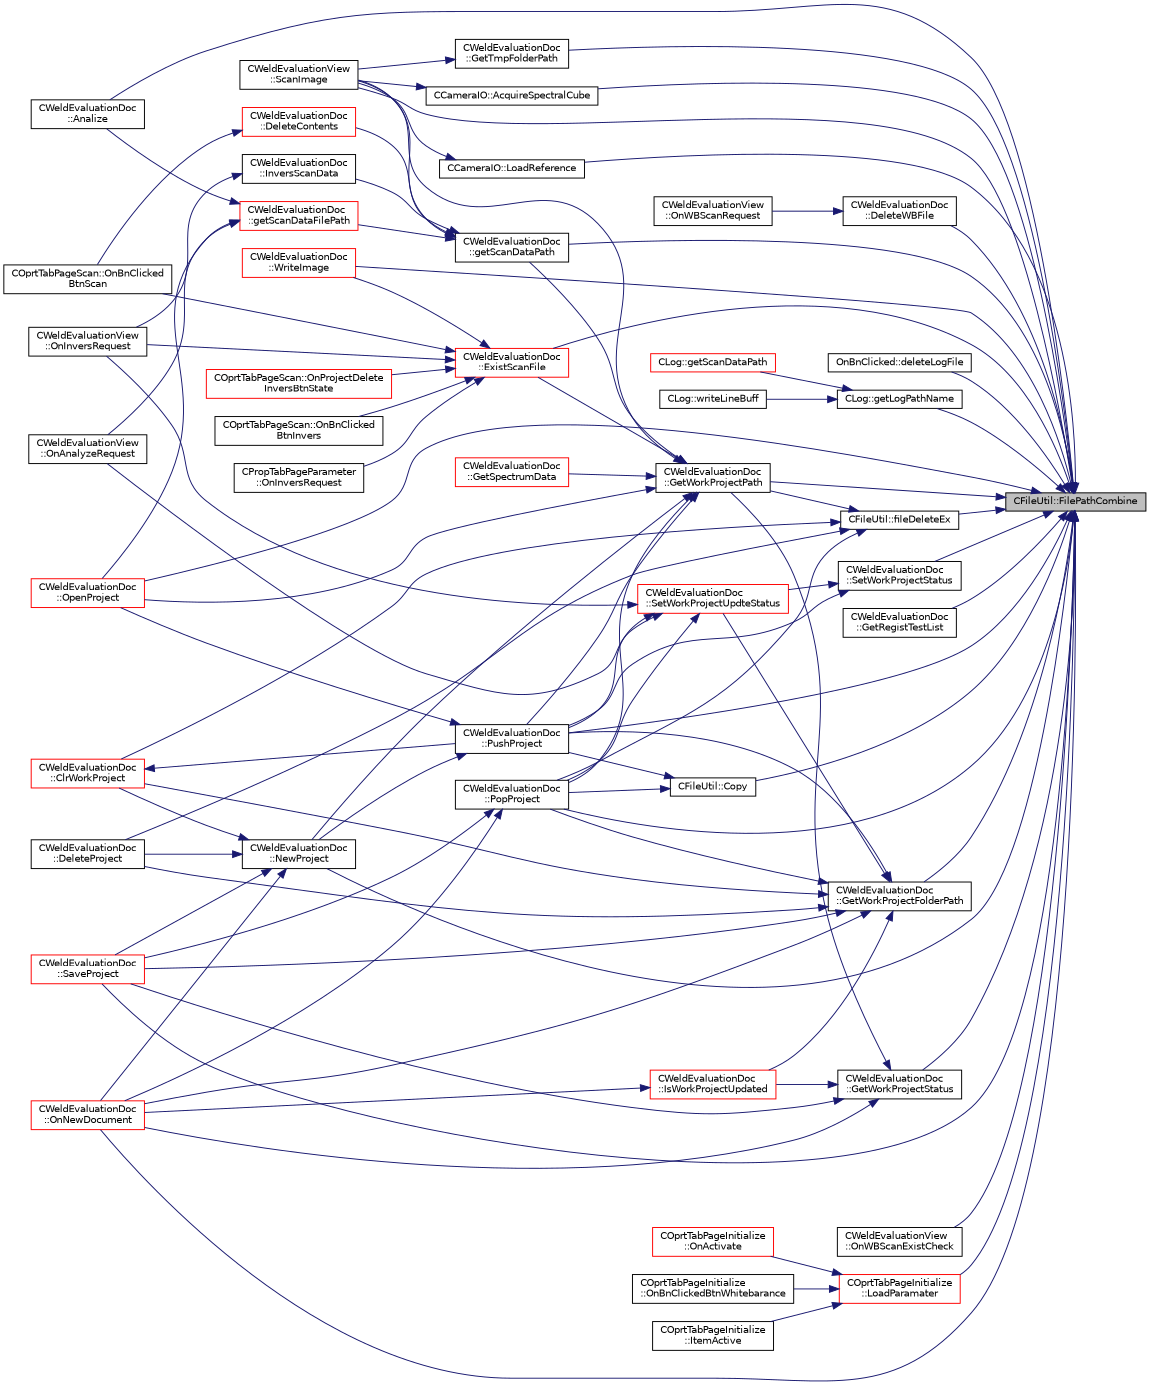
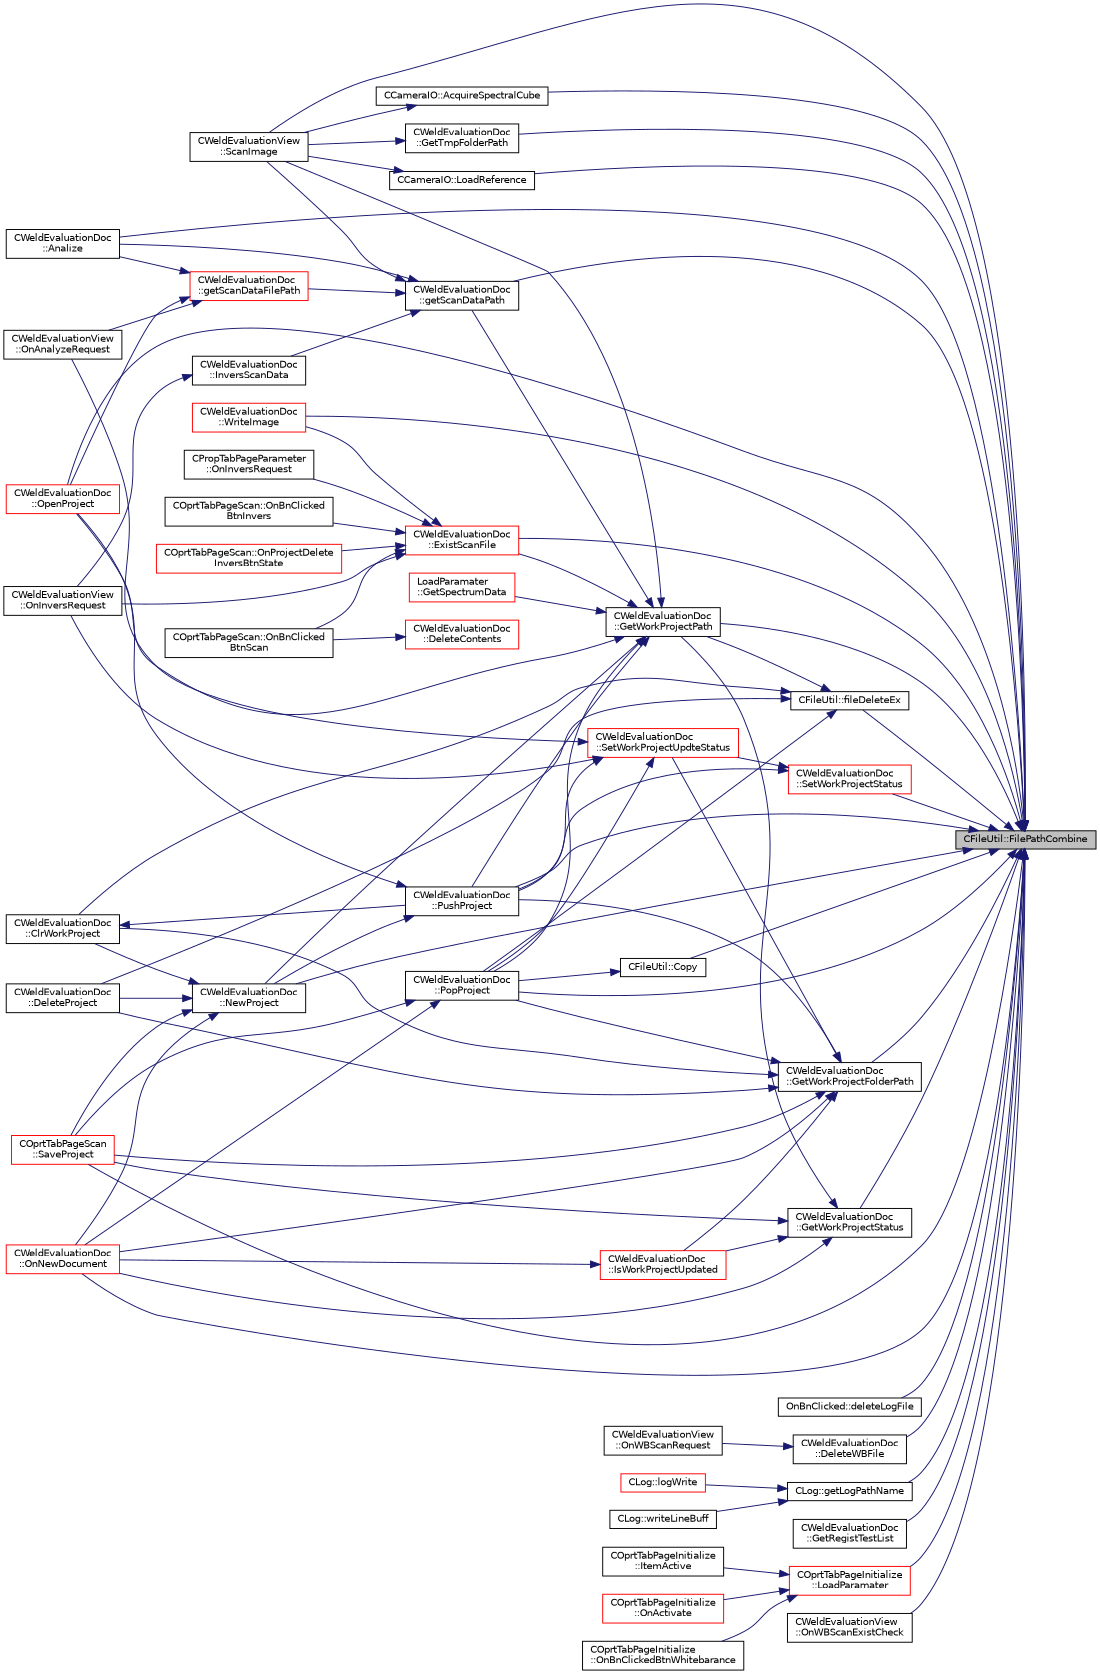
(403, 160) -> (265, 252)
(713, 363) -> (663, 1483)
(512, 472) -> (462, 588)
(900, 576) -> (850, 779)
(617, 764) -> none
(88, 774) -> (63, 929)
(88, 969) -> (63, 1150)
